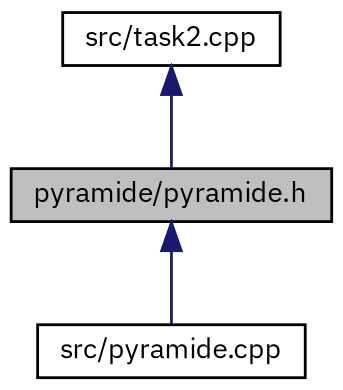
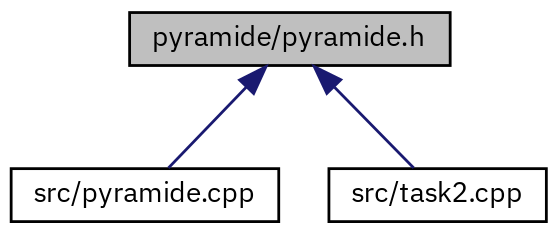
(171, 132) -> (374, 128)
